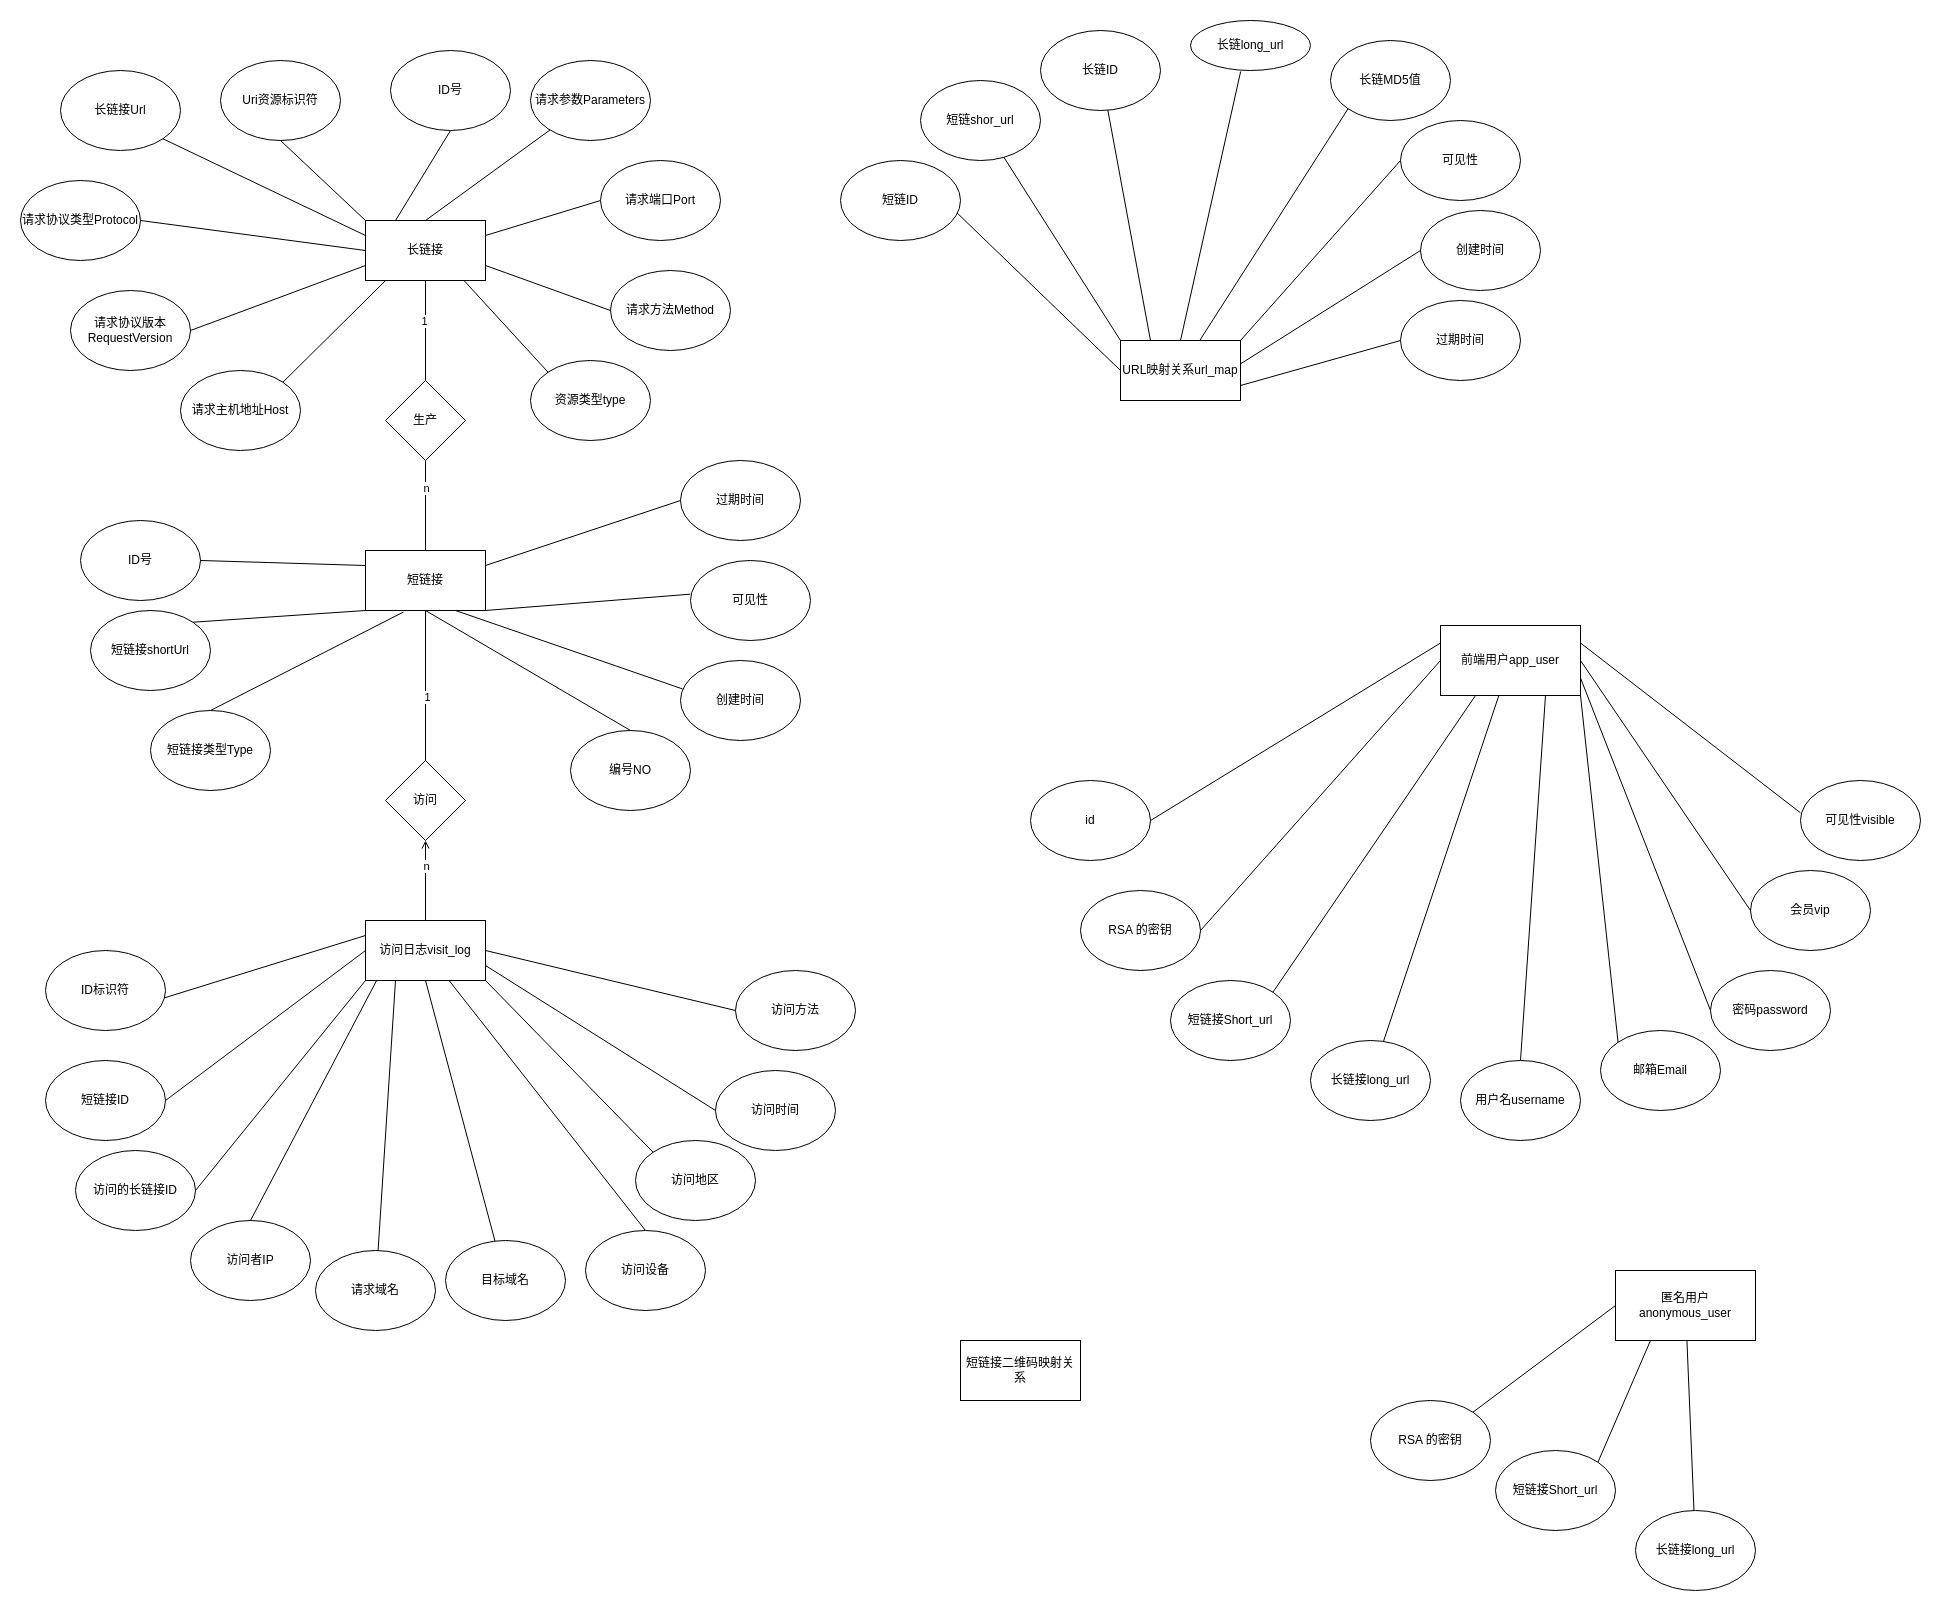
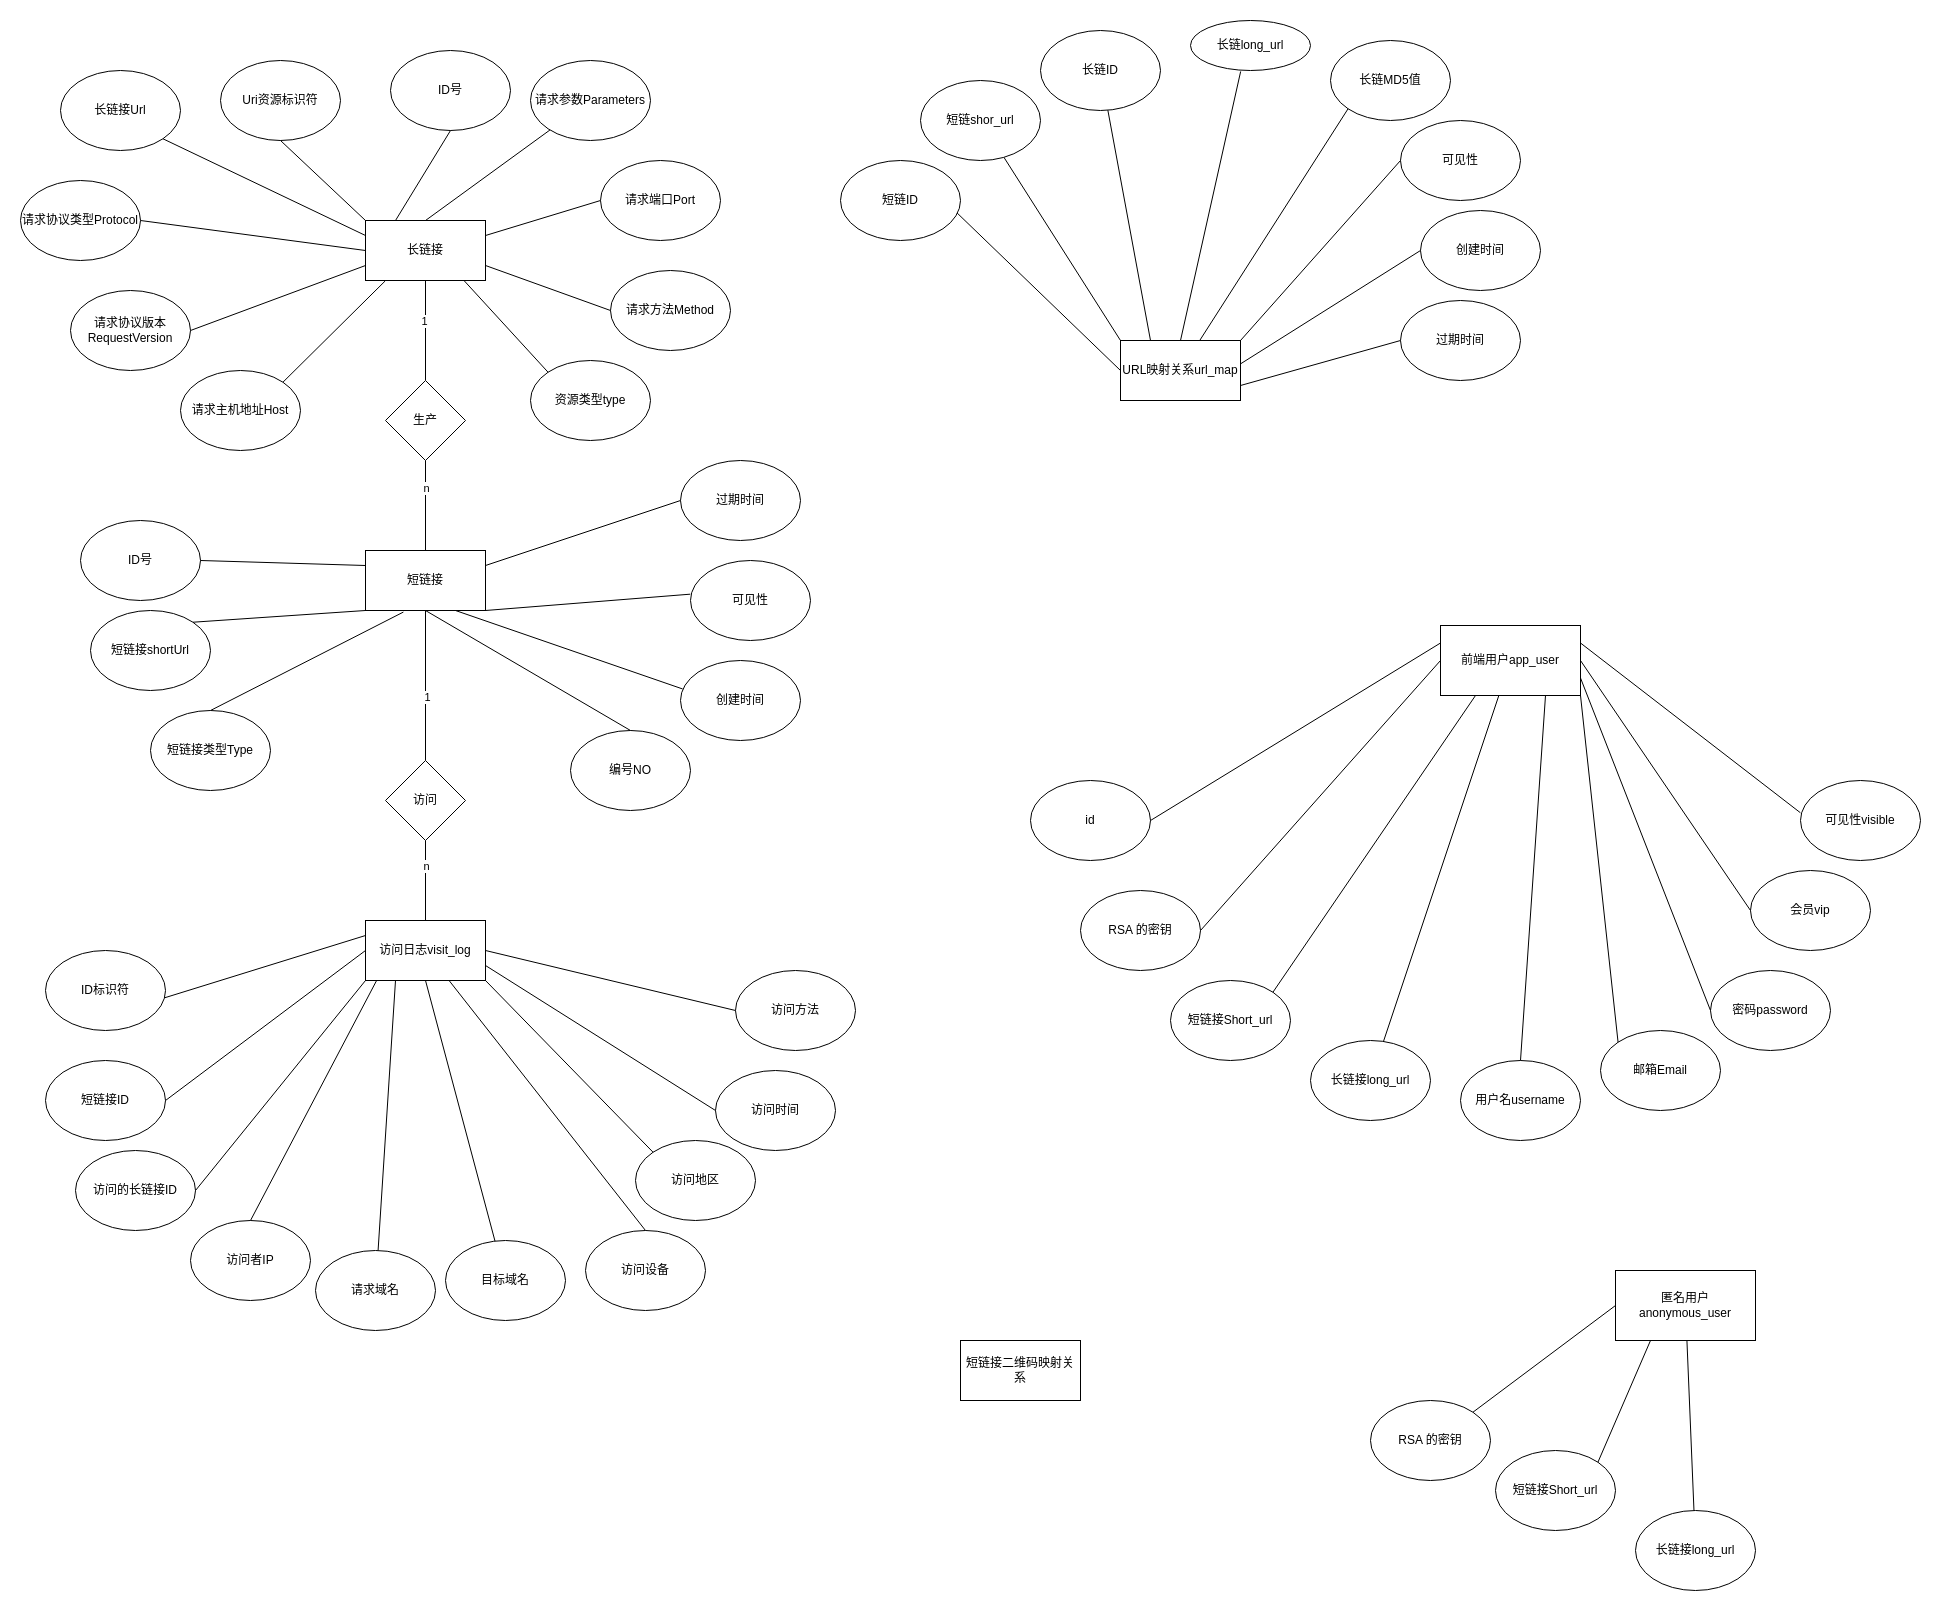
(426, 846) -> (426, 846)
